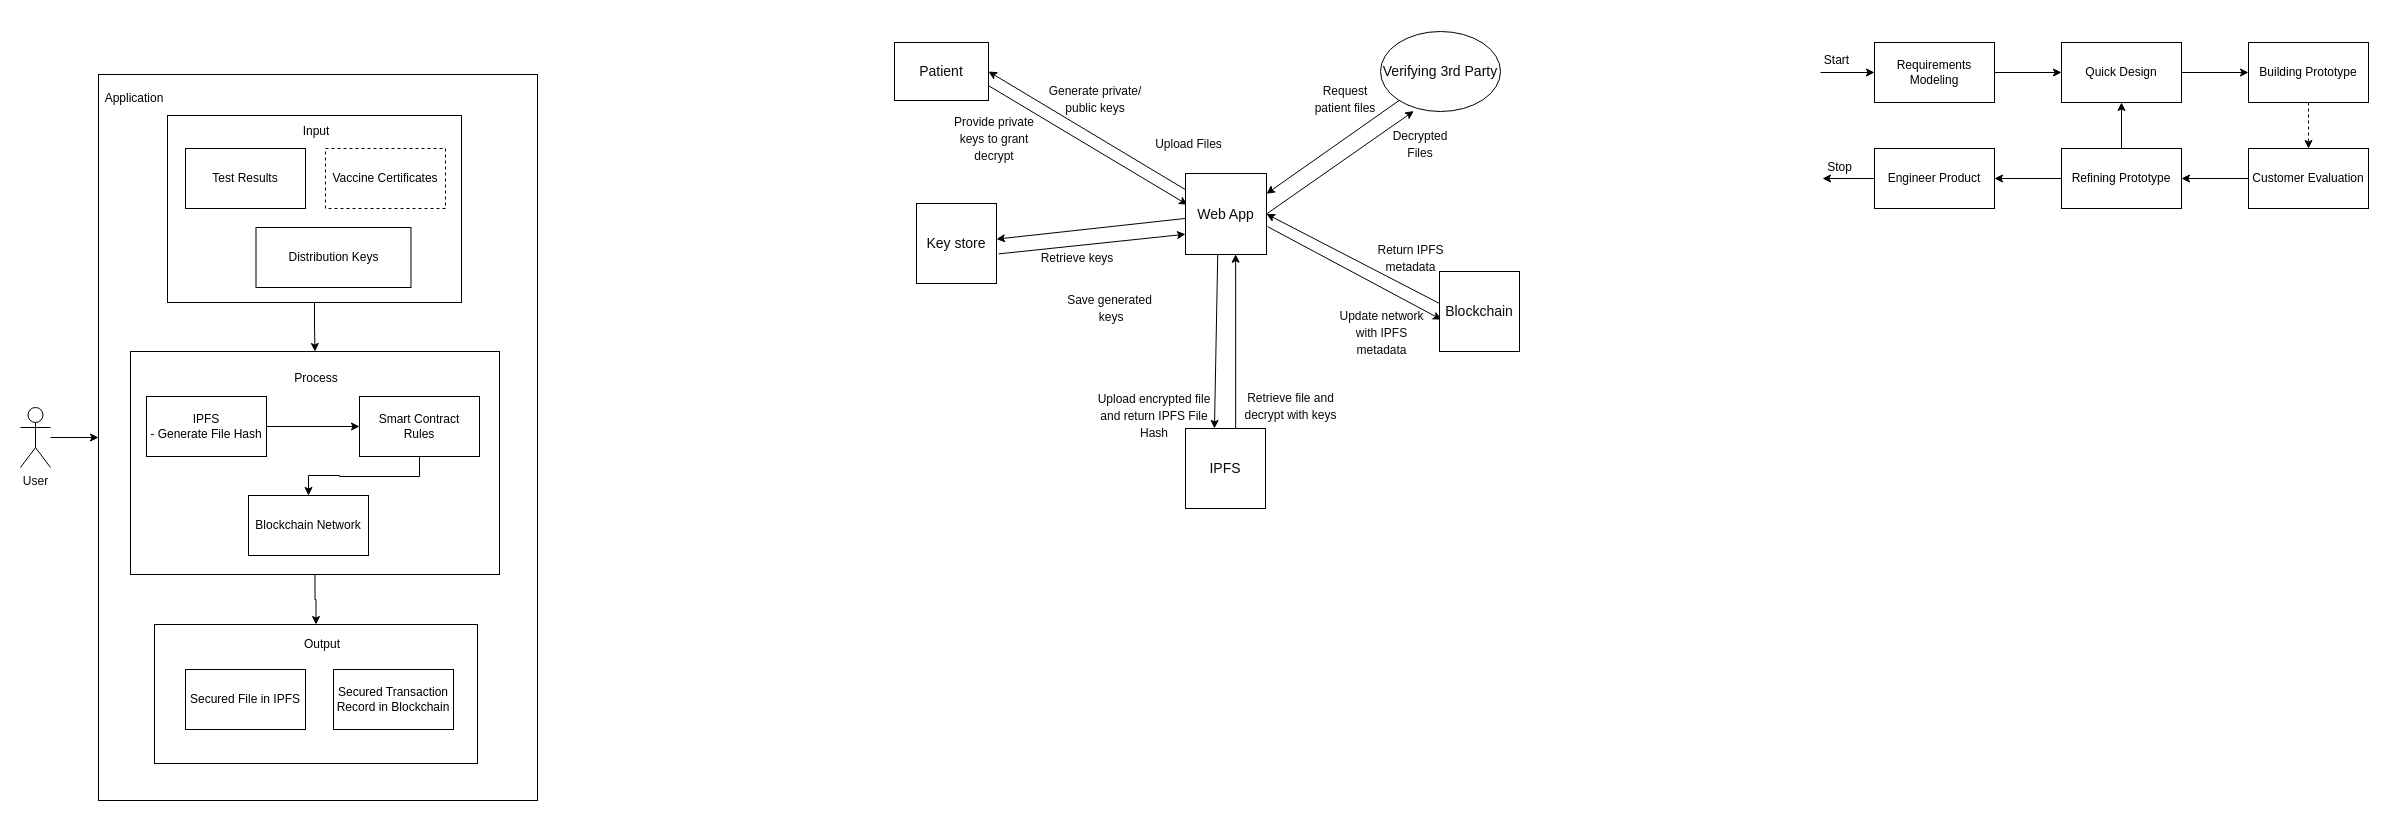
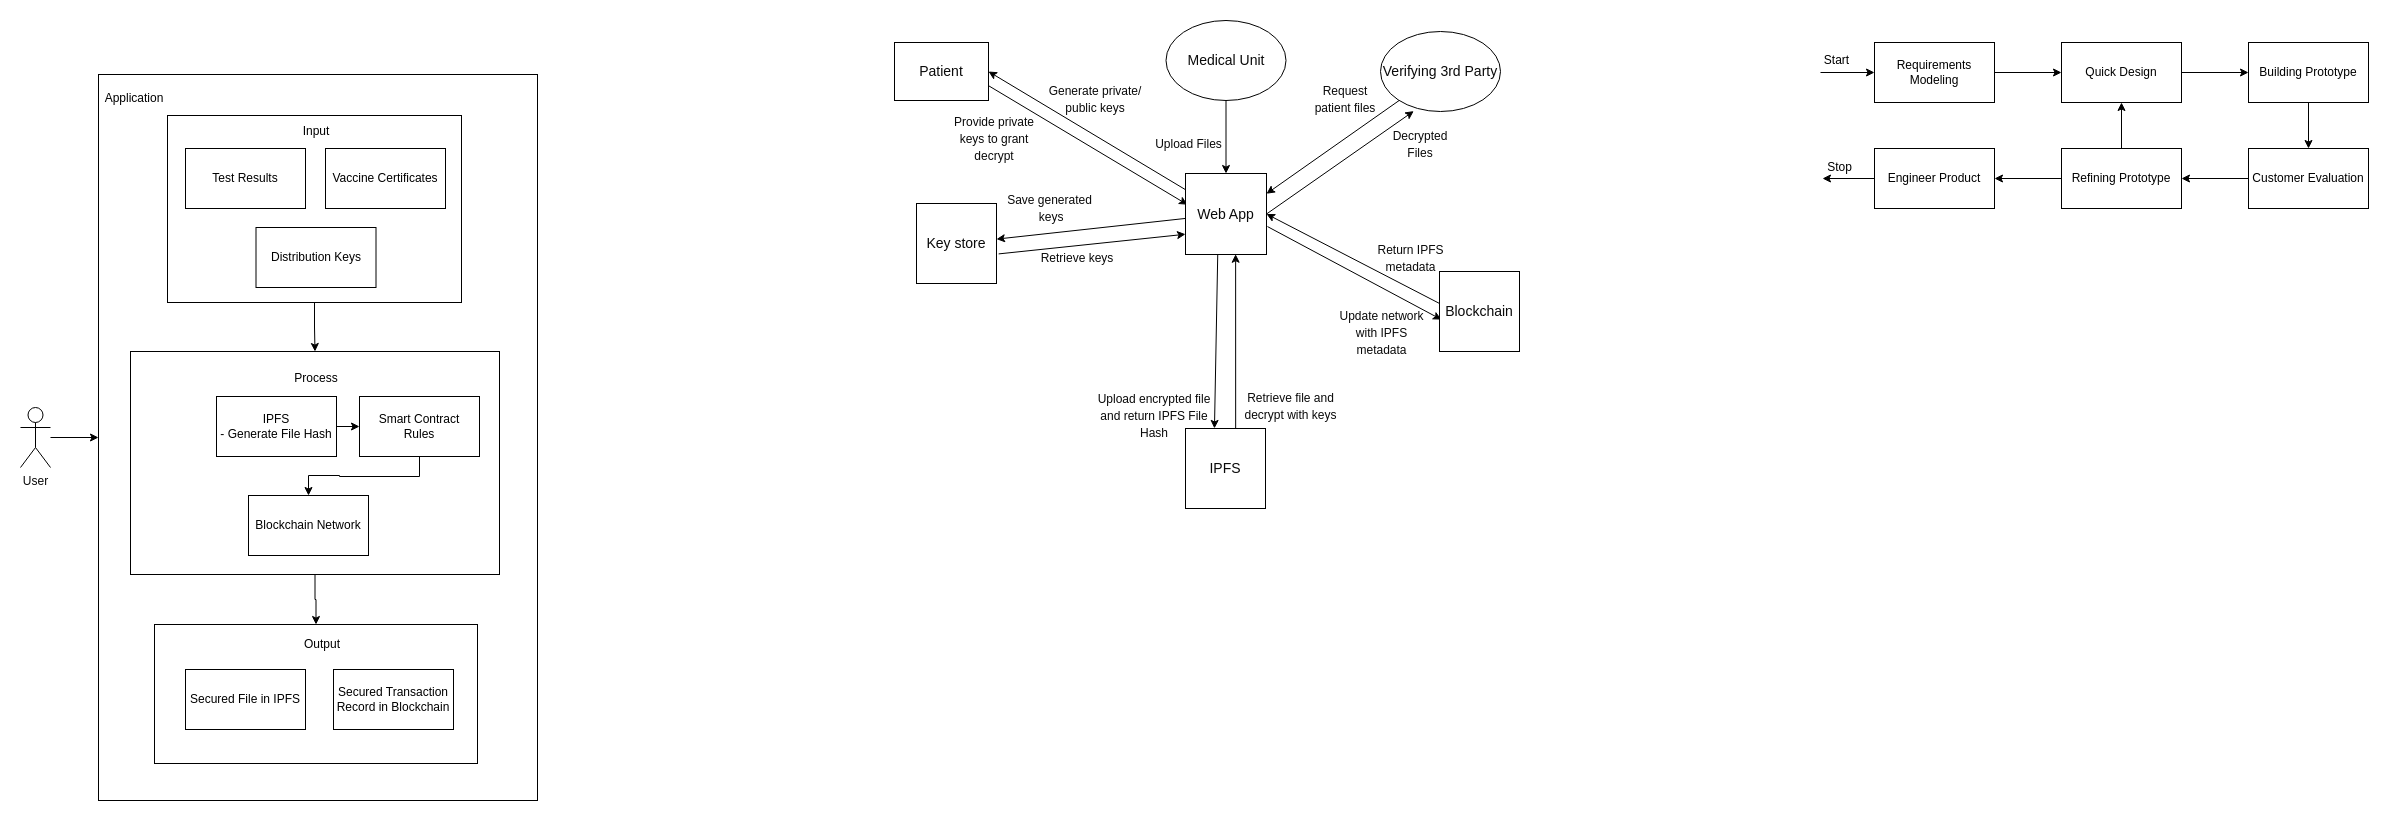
none -> (1226, 61)
(2309, 122) -> (2309, 122)
none -> (1226, 134)
(386, 179) -> (386, 179)
(334, 258) -> (316, 258)
(1110, 308) -> (1050, 208)
(207, 427) -> (277, 427)
